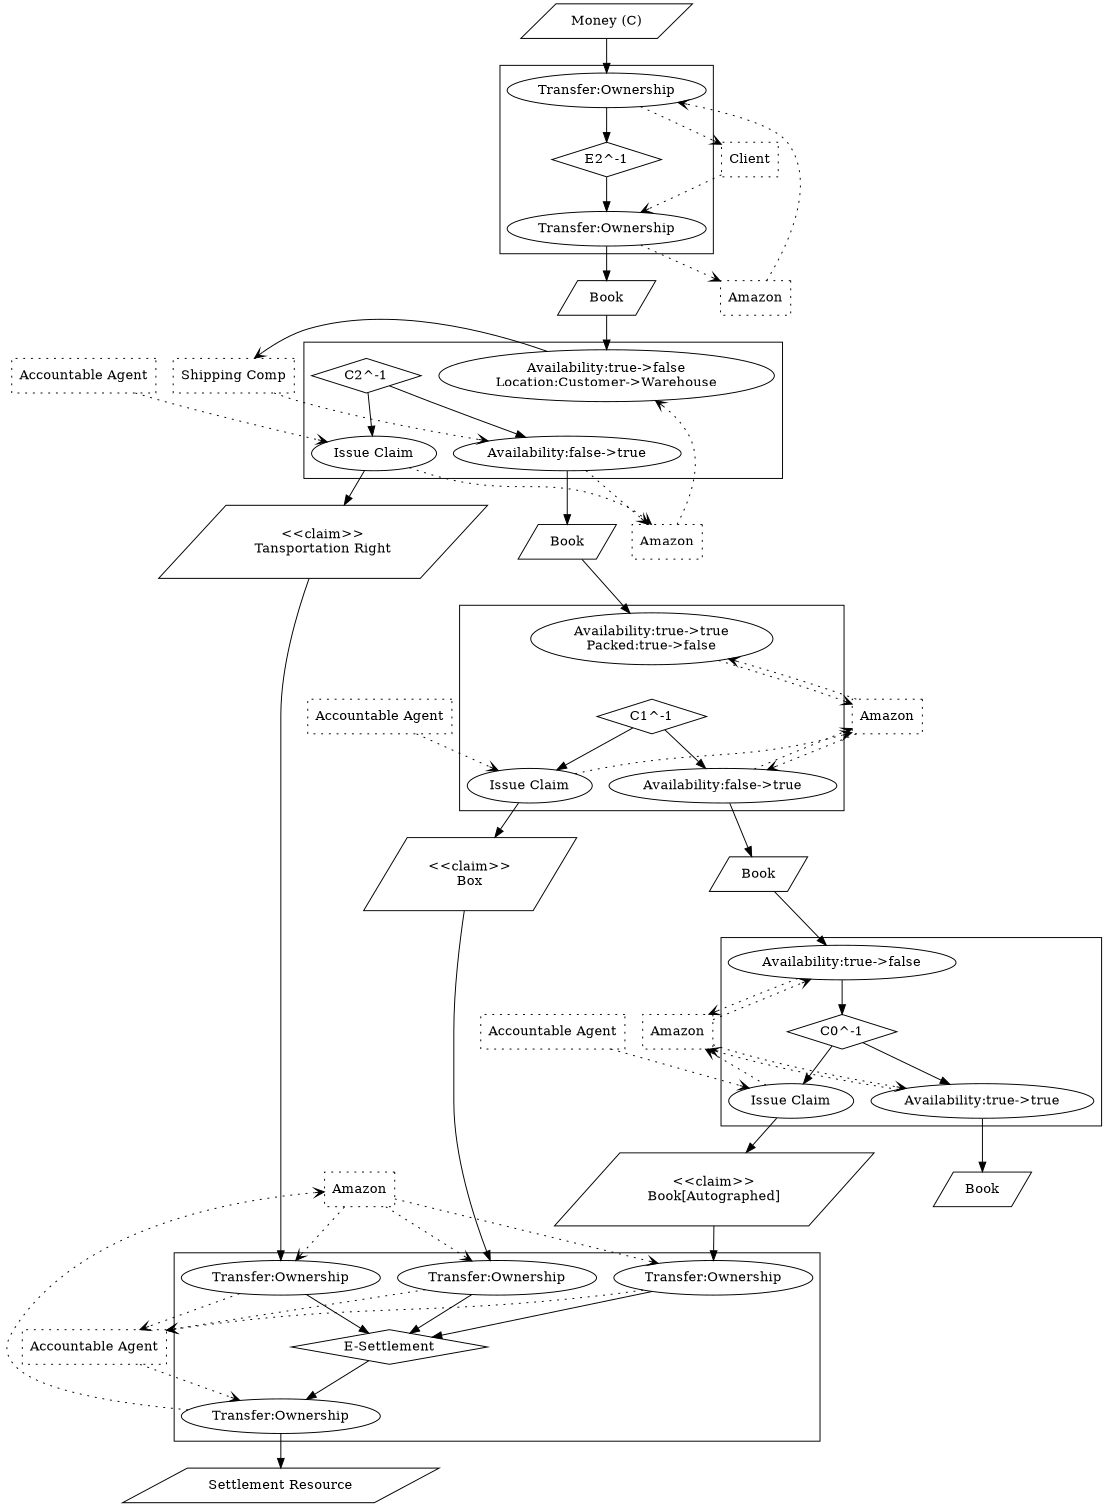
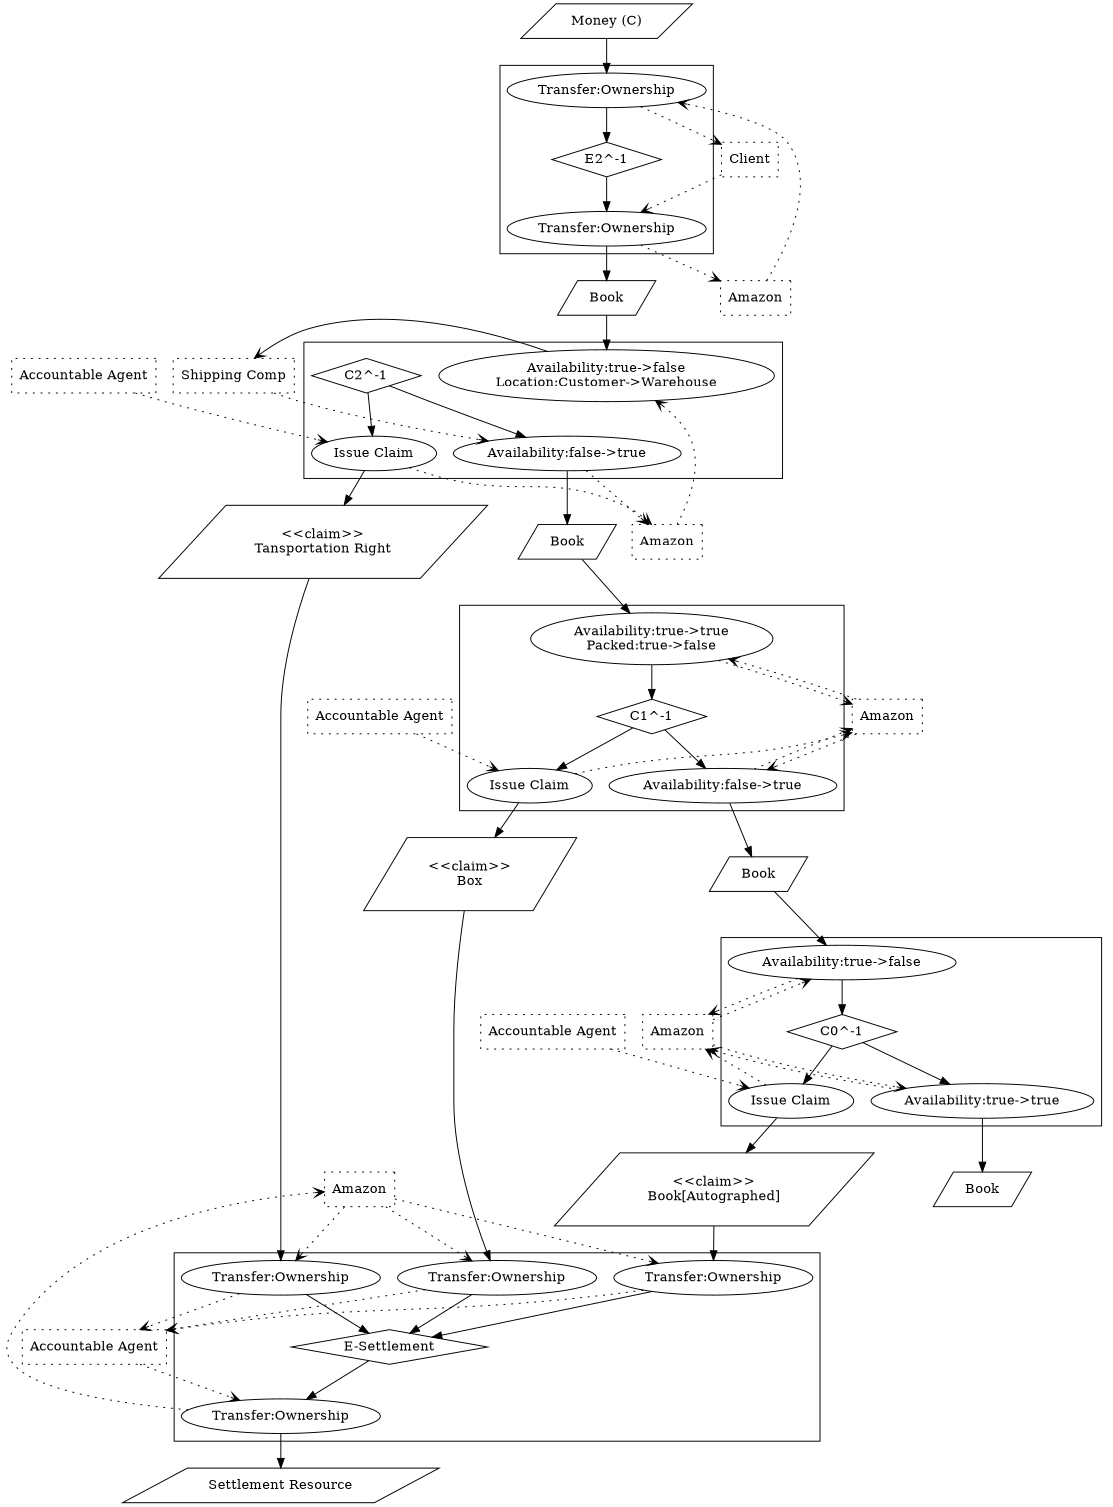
none -> (652, 677)
